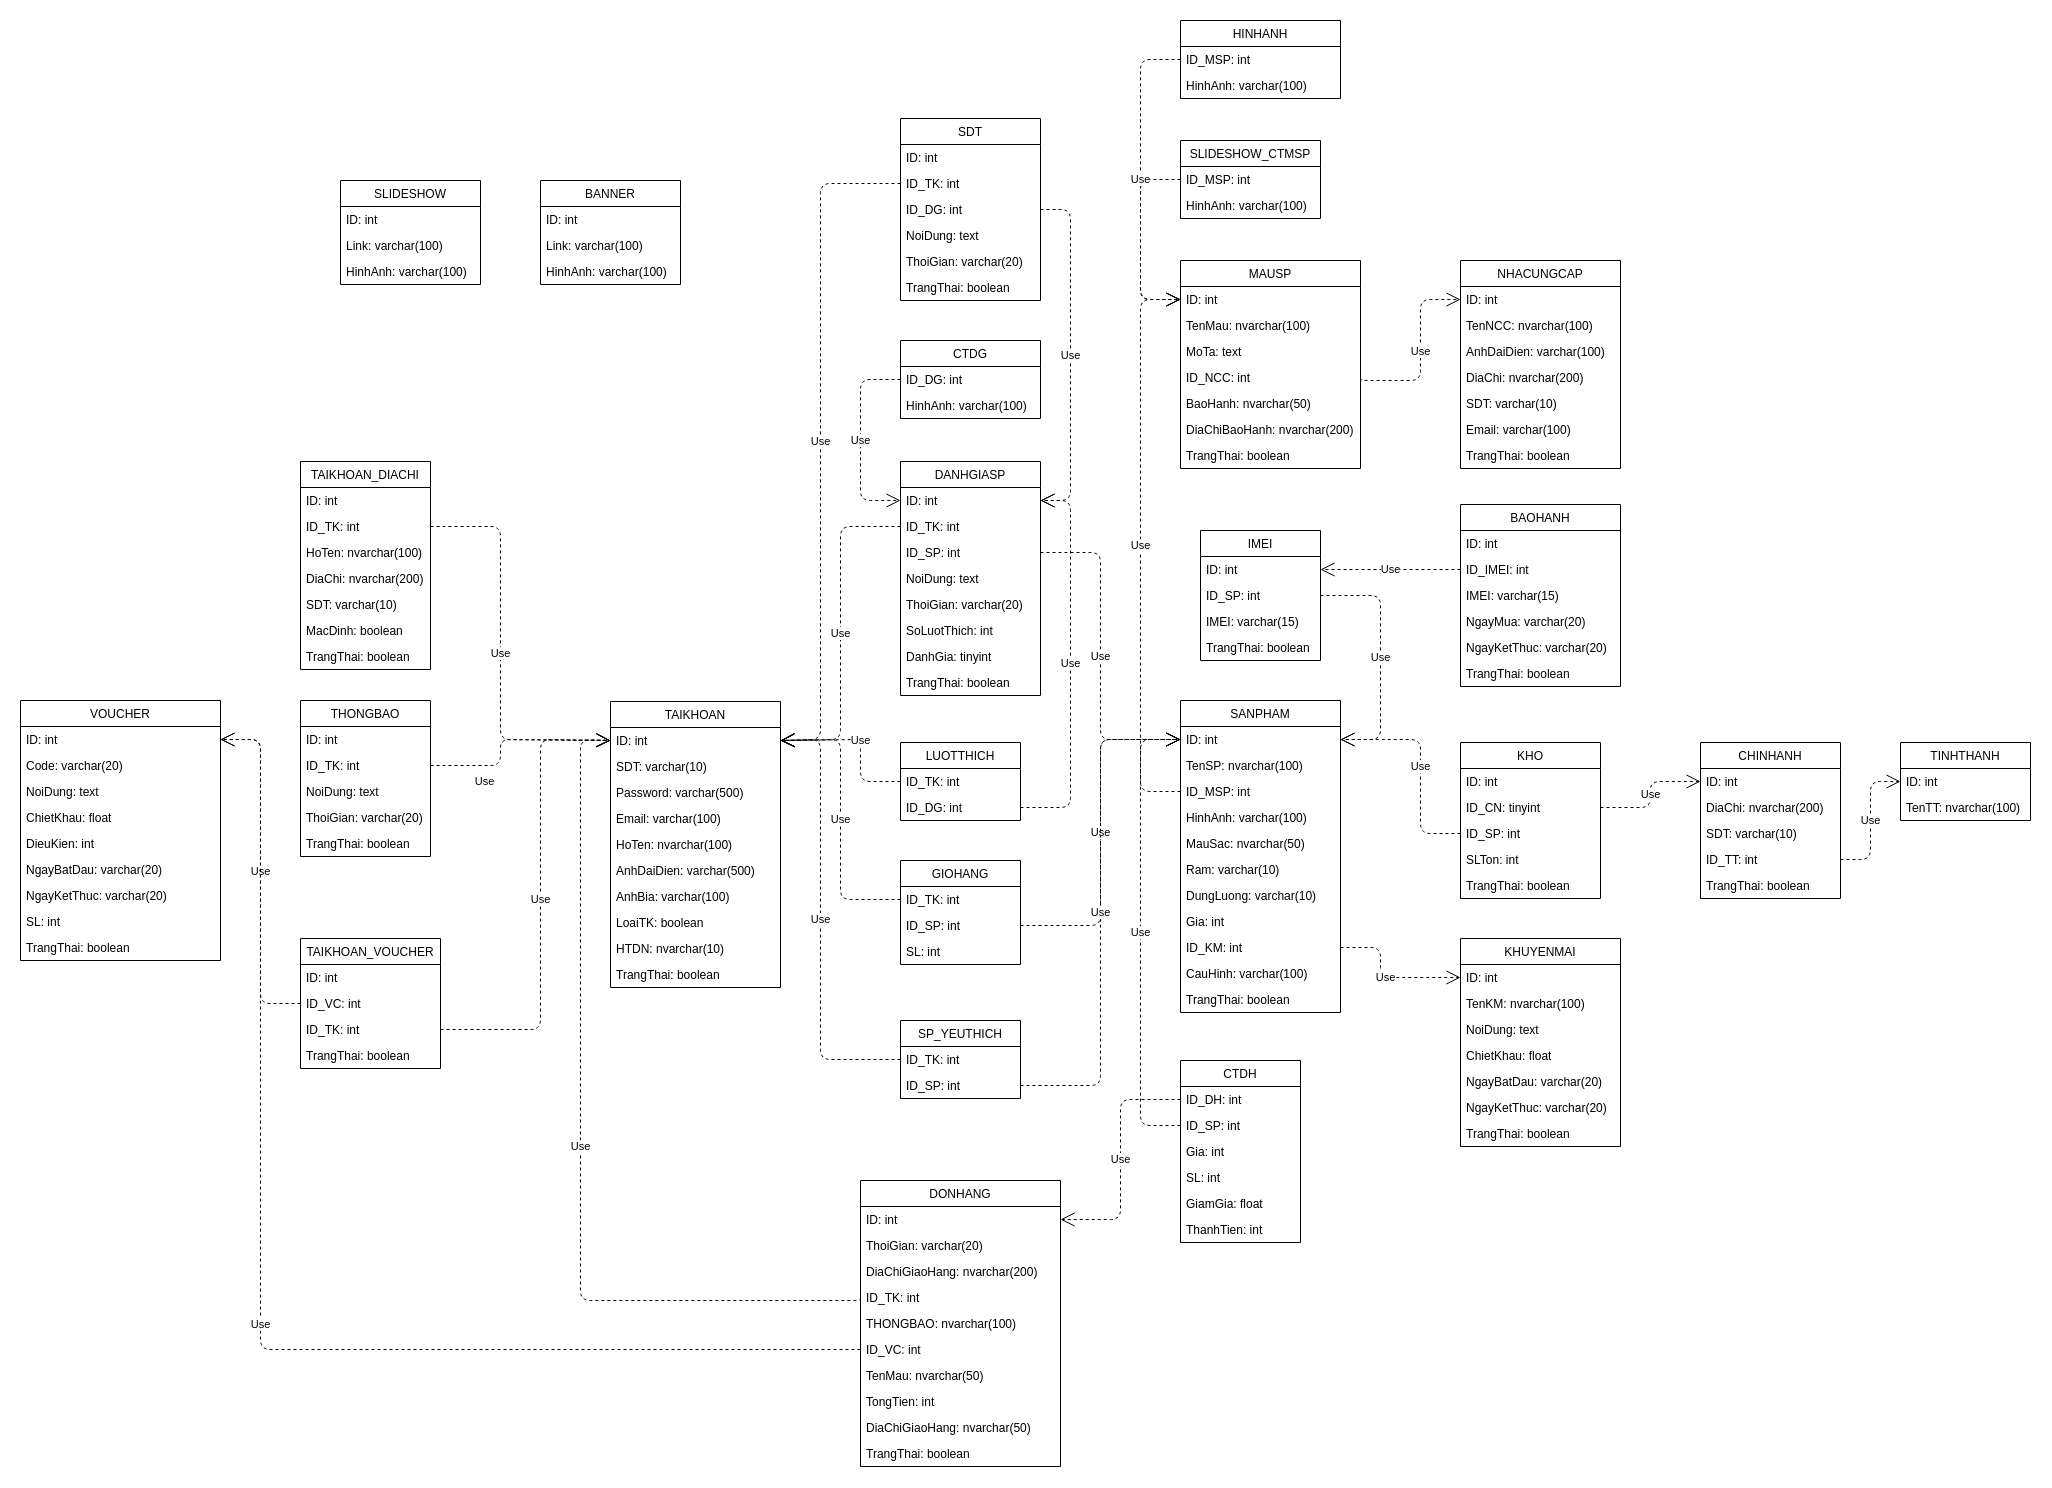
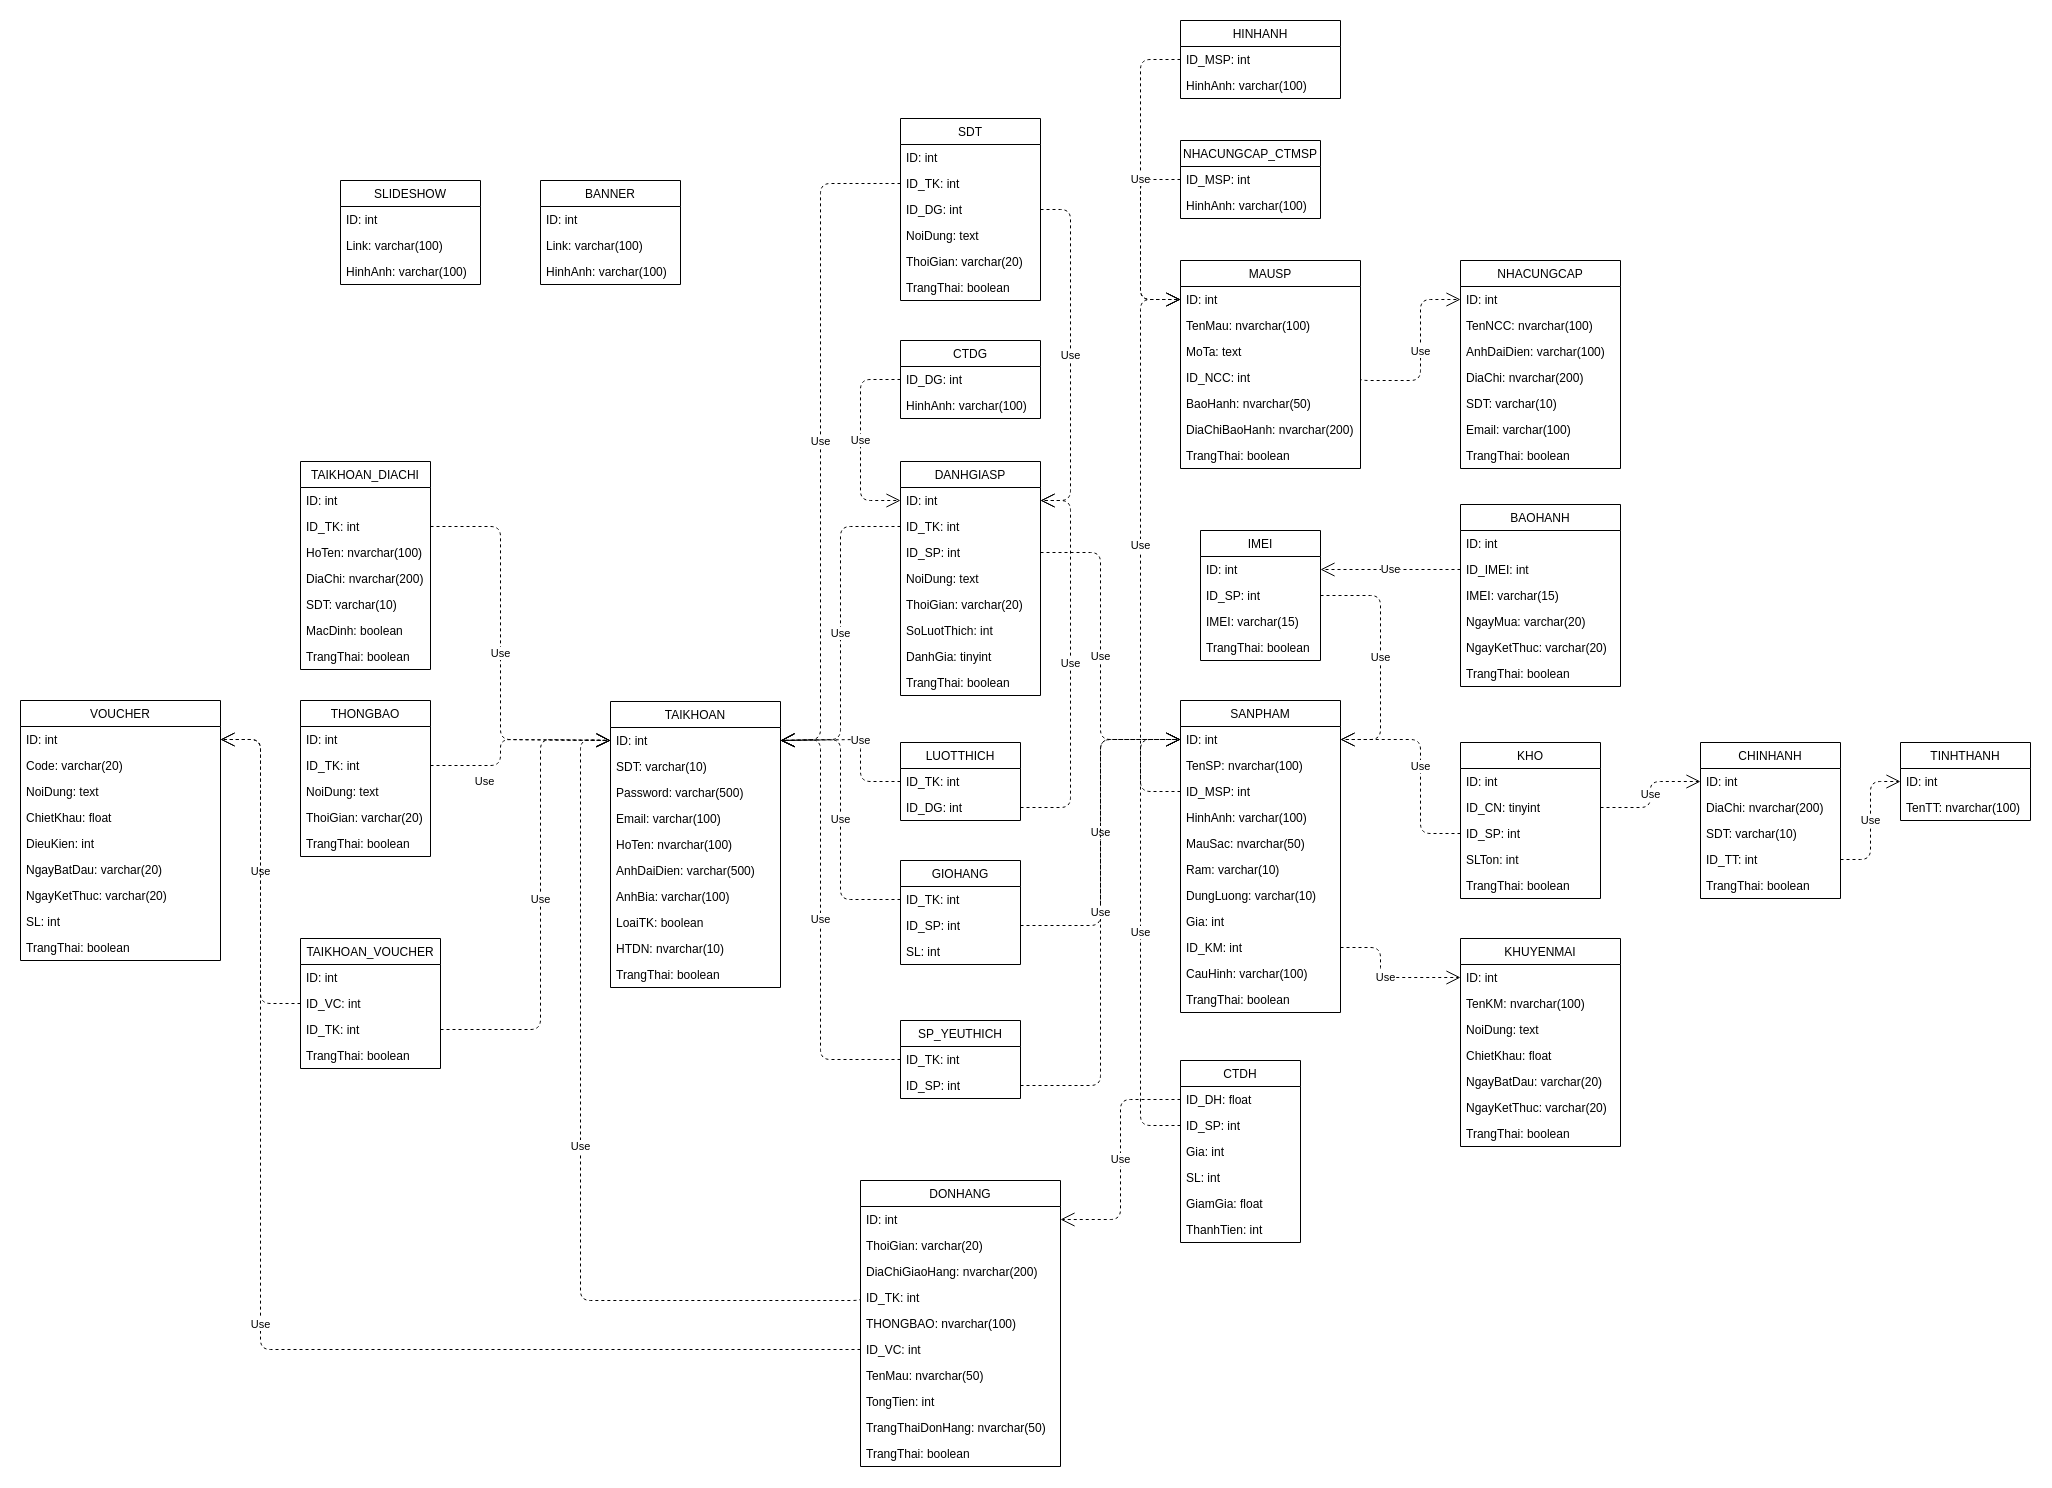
(1250, 154) -> (1250, 154)
(1215, 1100) -> (1222, 1100)
(952, 1428) -> (962, 1428)
